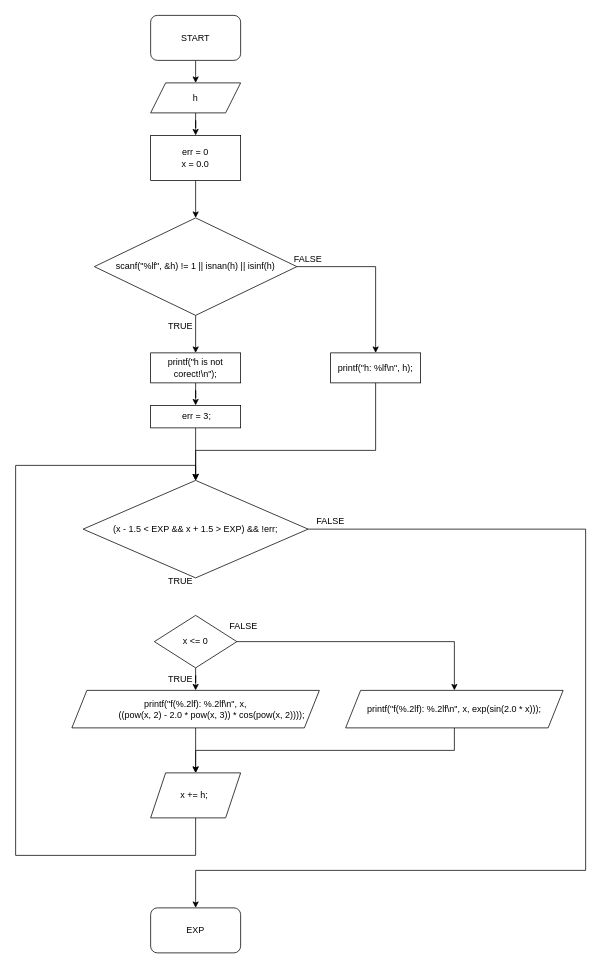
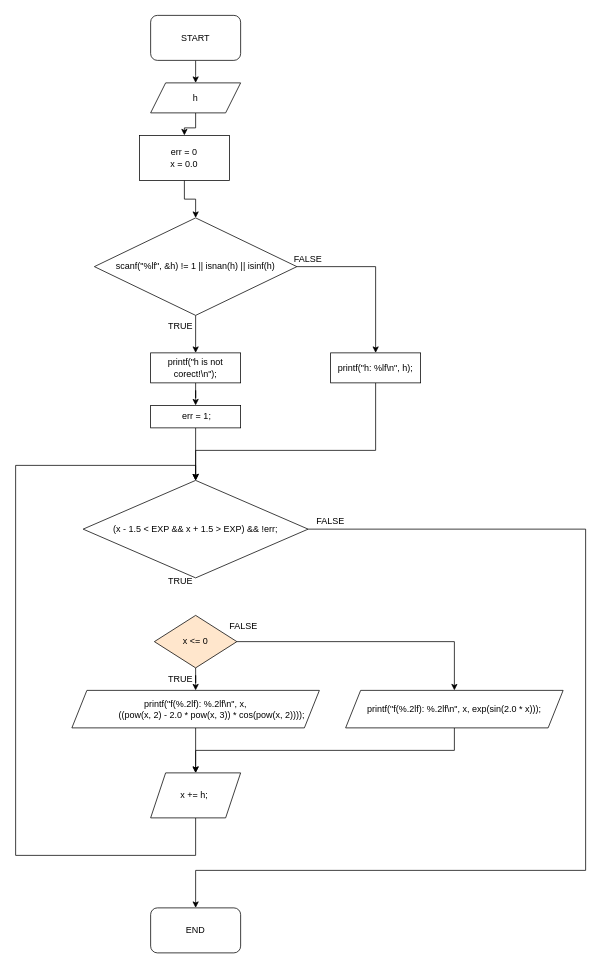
(195, 158) -> (184, 158)
(195, 417) -> (195, 417)
(195, 642) -> (195, 642)
(195, 930) -> (195, 930)
